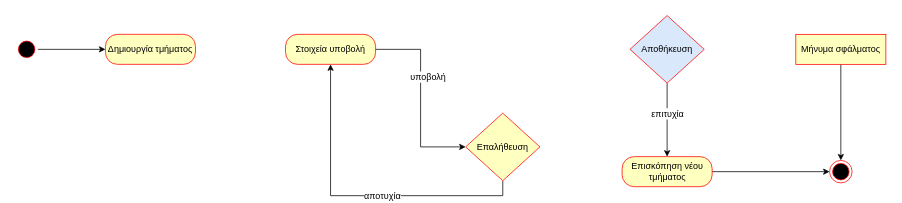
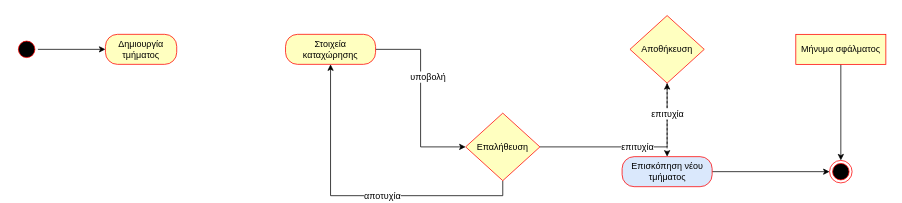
(150, 49) -> (141, 49)
(330, 49) -> (330, 49)
(667, 49) -> (667, 49)
(667, 84) -> (667, 84)
none -> (637, 147)
(667, 171) -> (667, 171)
